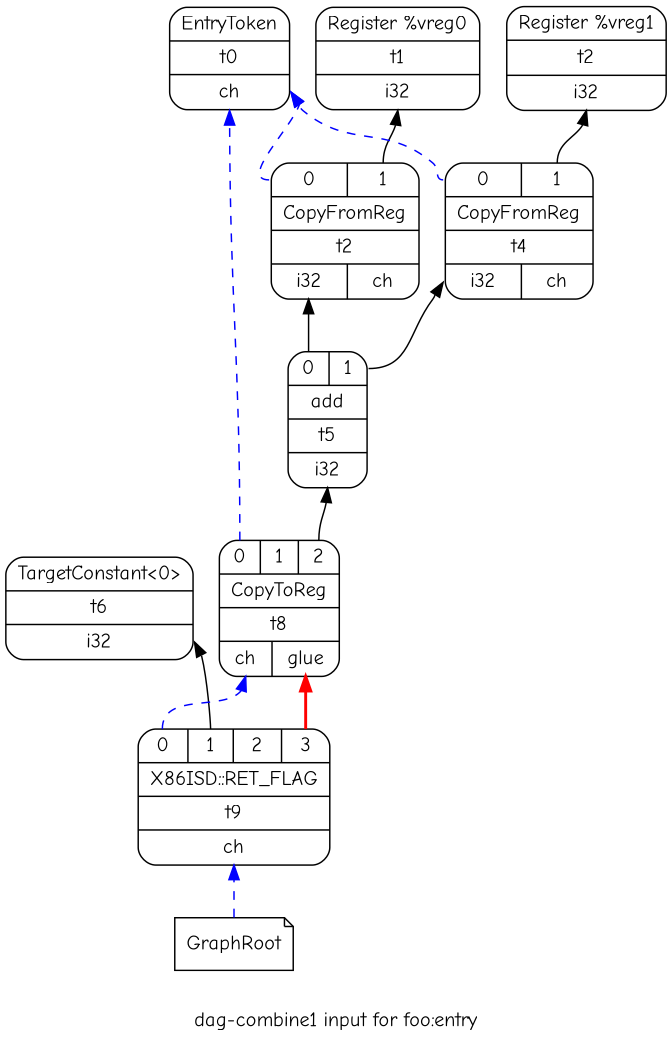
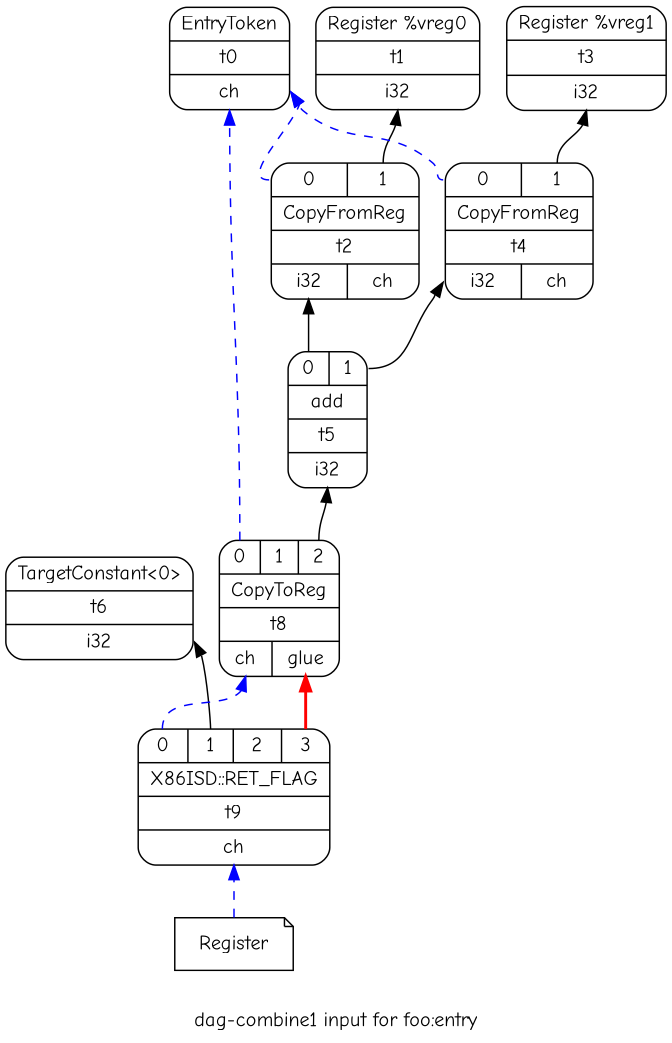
(586, 57) -> (586, 57)
(234, 944) -> (234, 944)
